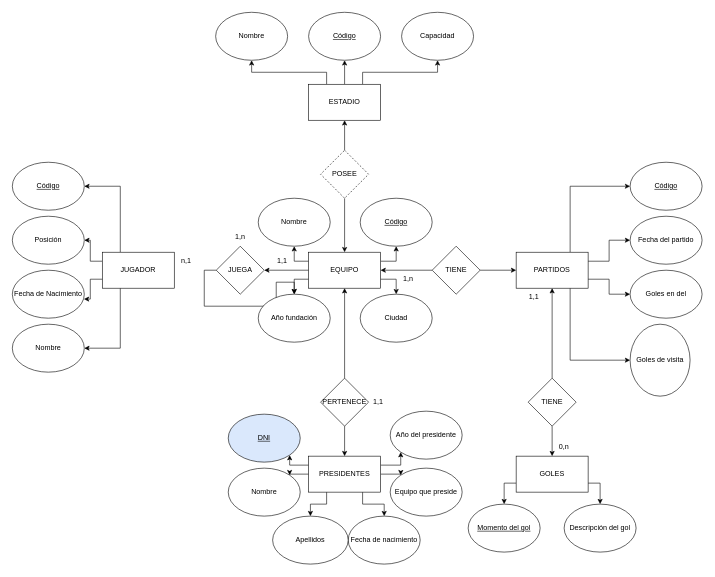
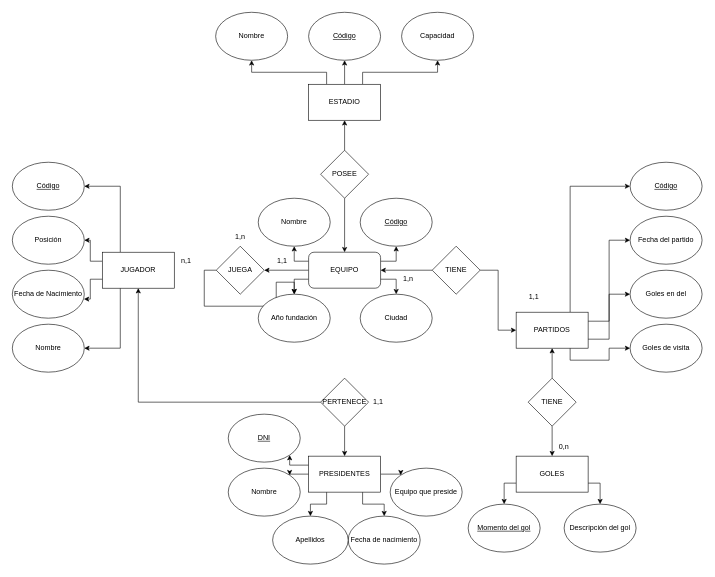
(345, 174) -> (345, 174)
(345, 270) -> (345, 270)
(552, 270) -> (552, 330)
(345, 335) -> (138, 402)
(660, 360) -> (666, 348)
(426, 435) -> none
(264, 438) -> (264, 438)
(401, 462) -> none
